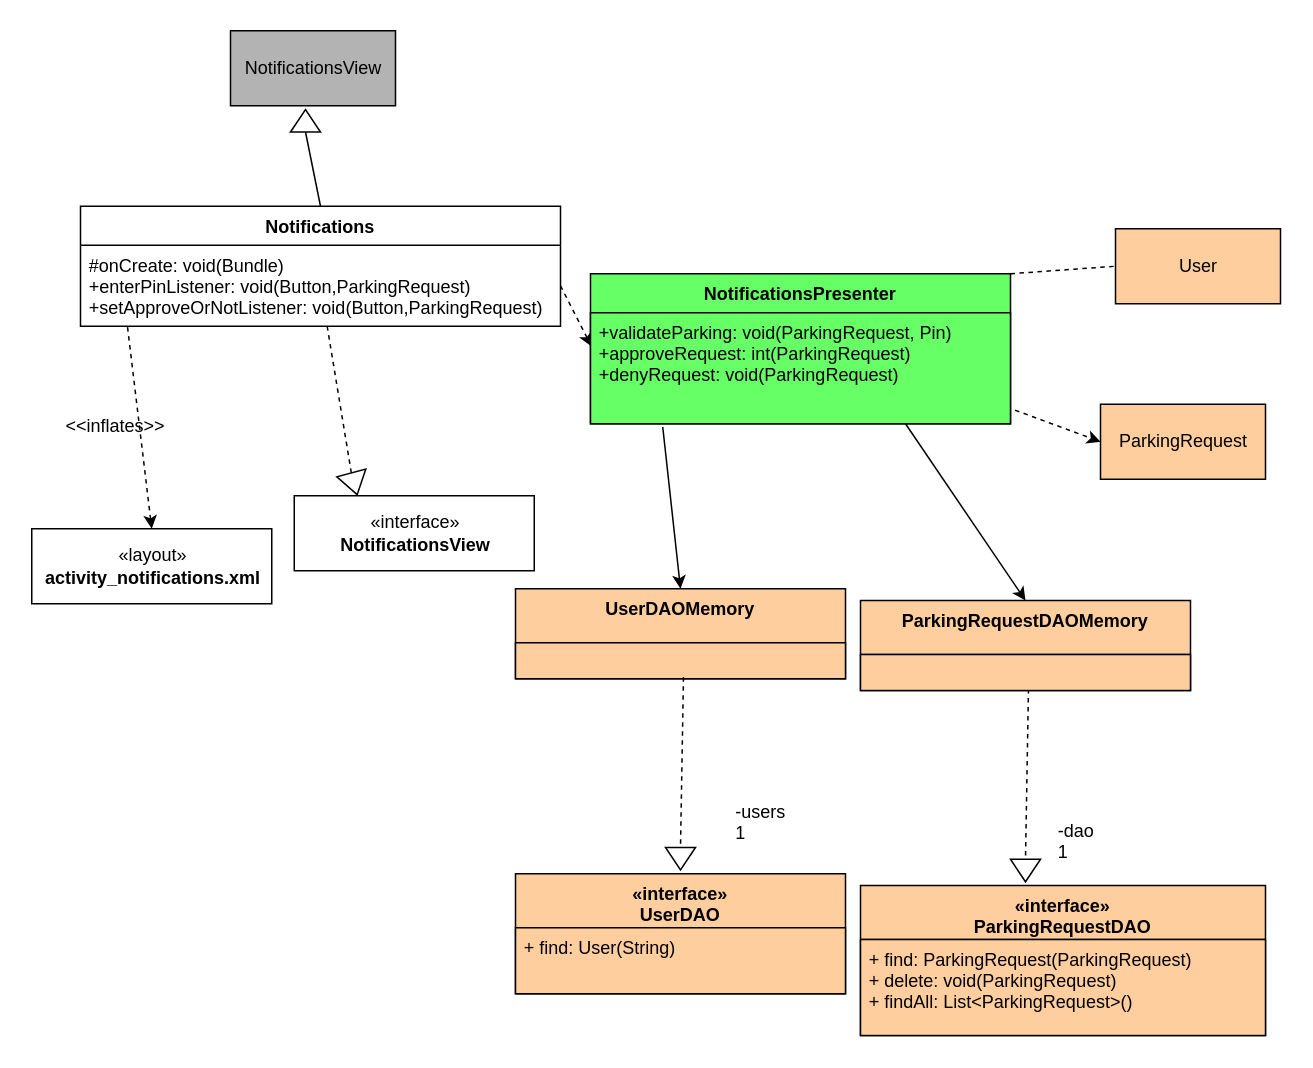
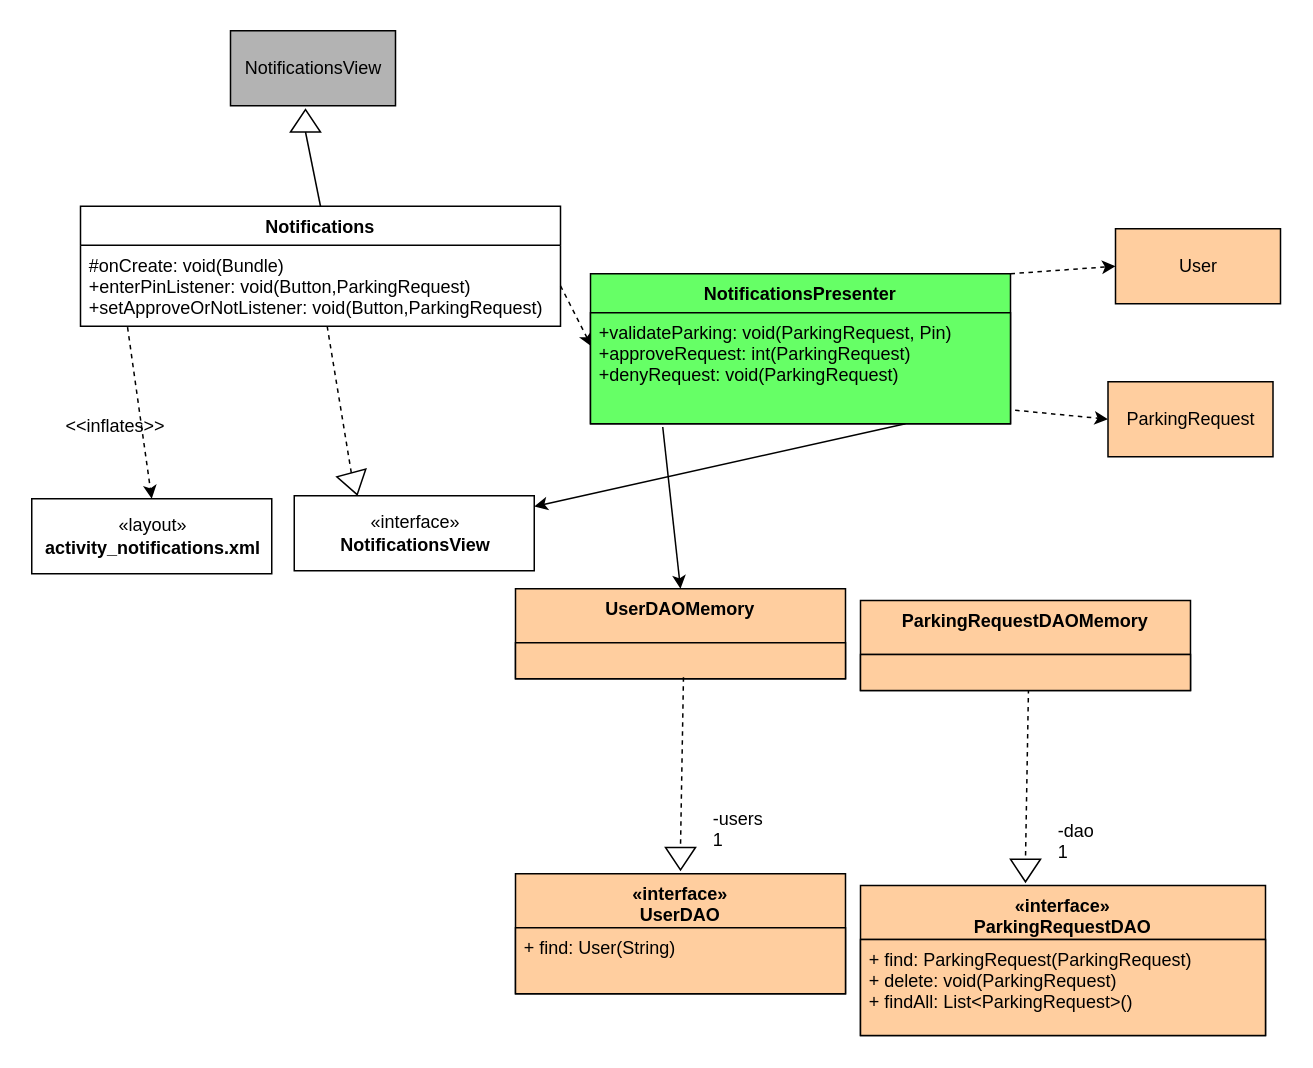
(1108, 267) -> (1104, 267)
(1183, 442) -> (1190, 419)
(963, 509) -> (720, 465)
(152, 566) -> (152, 536)
(770, 814) -> (748, 821)
